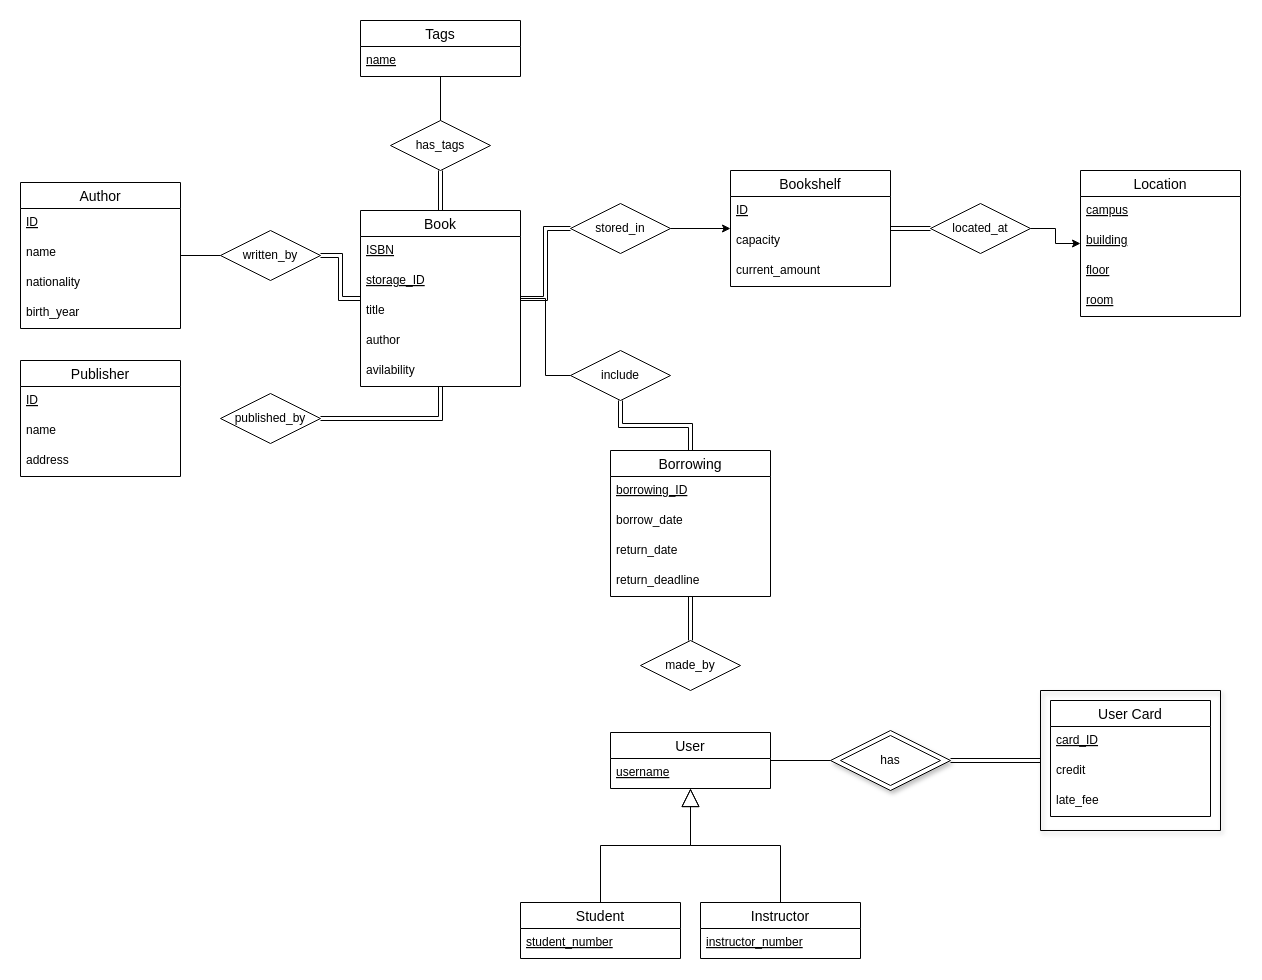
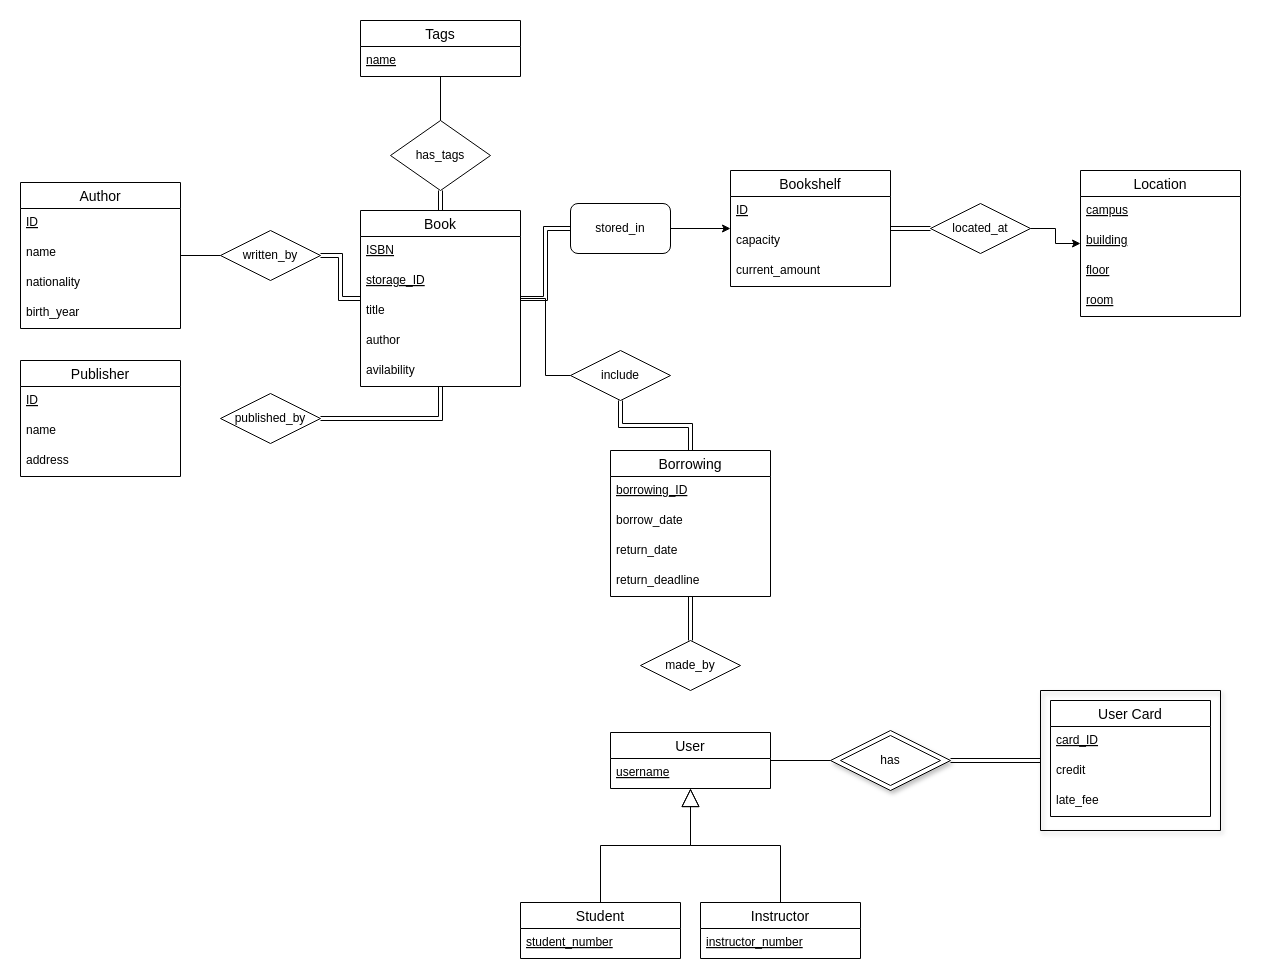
(441, 146) -> (441, 156)
(621, 229) -> (621, 229)
